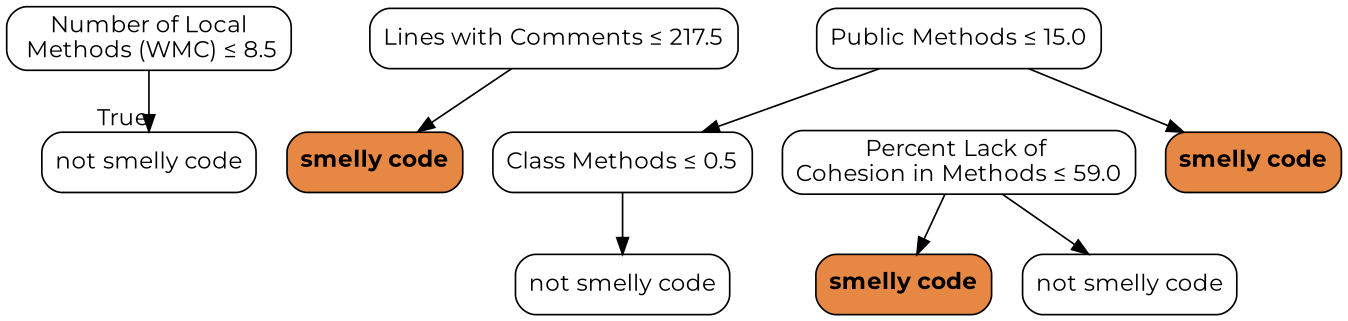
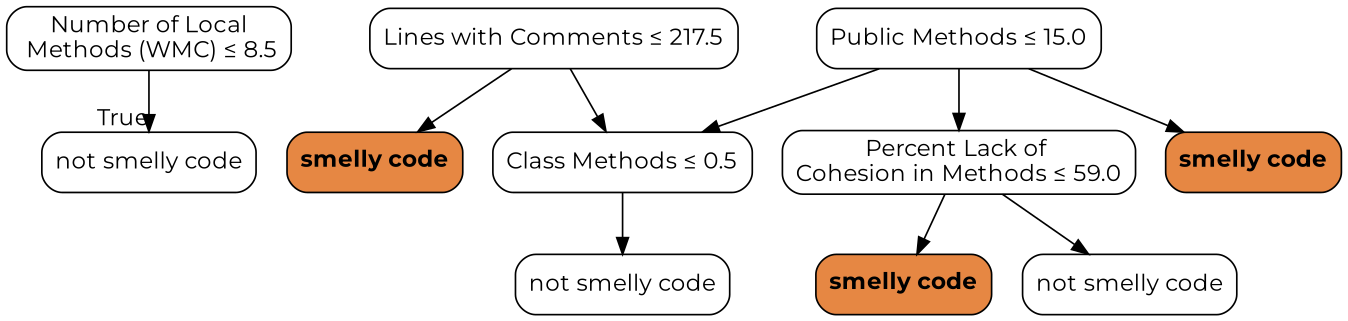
none -> (959, 91)
none -> (584, 93)
